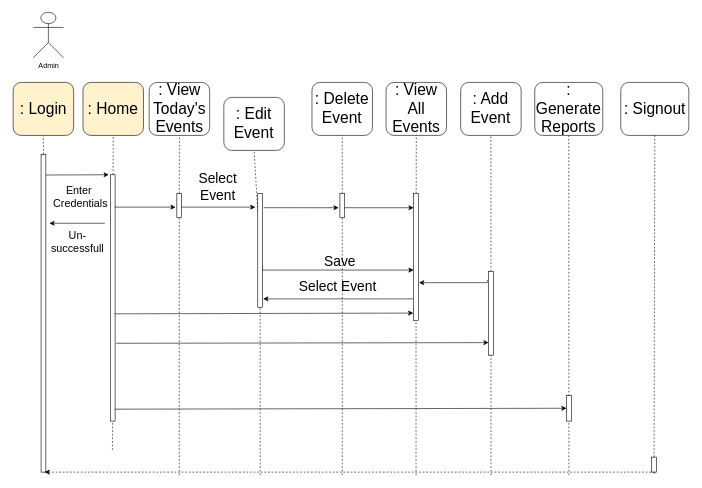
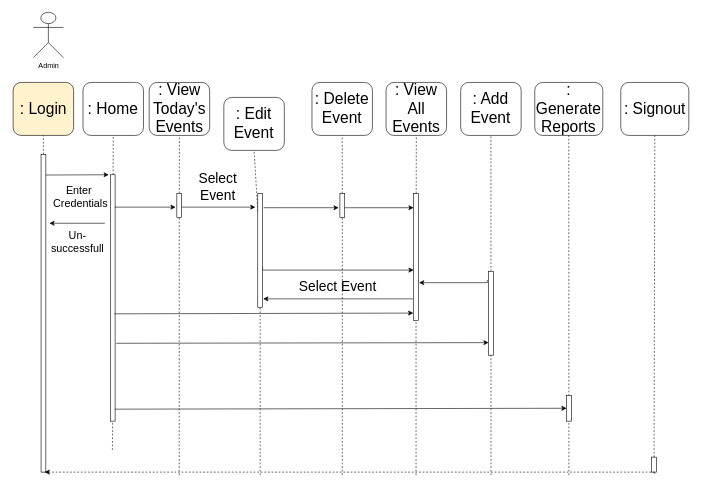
(113, 109) -> (113, 109)
(338, 257) -> none
